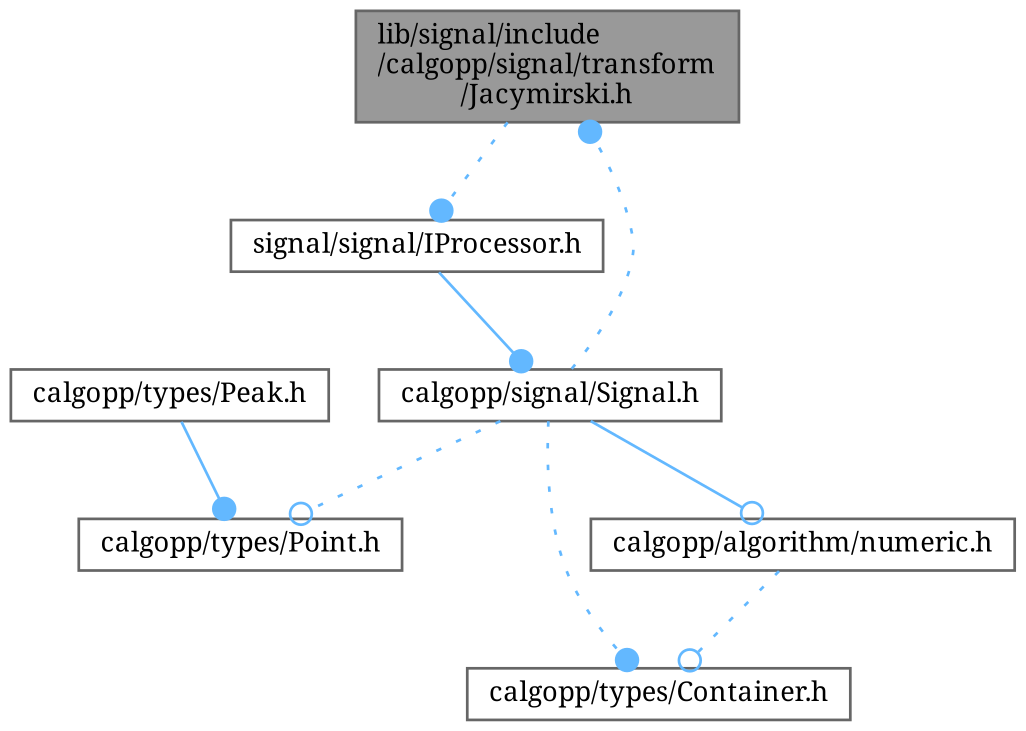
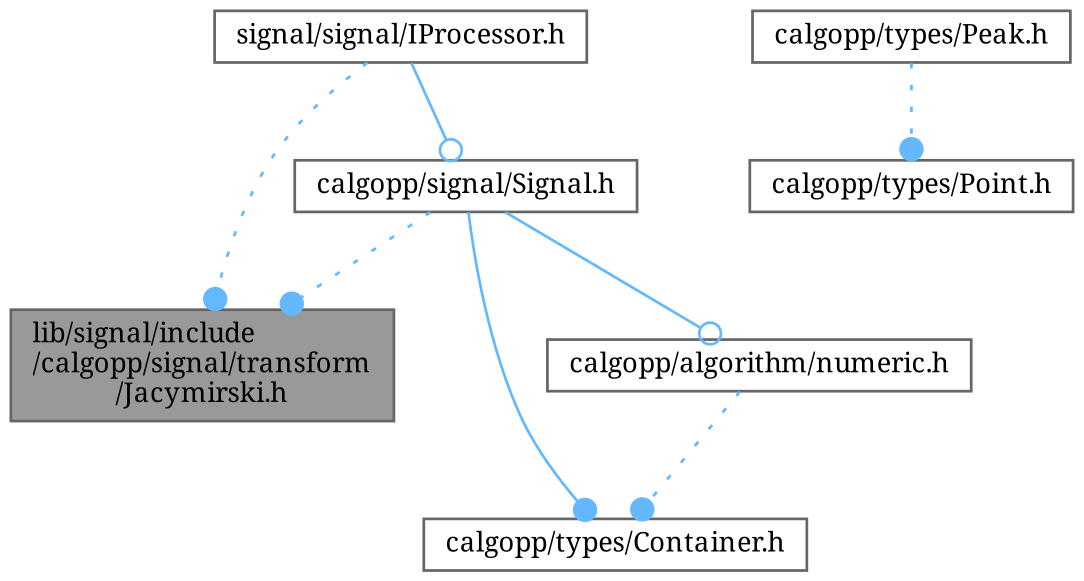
(478, 162) -> (270, 161)
(476, 313) -> (429, 101)
(200, 460) -> (911, 101)
(406, 465) -> none
(558, 544) -> (501, 365)
(738, 612) -> (695, 446)
